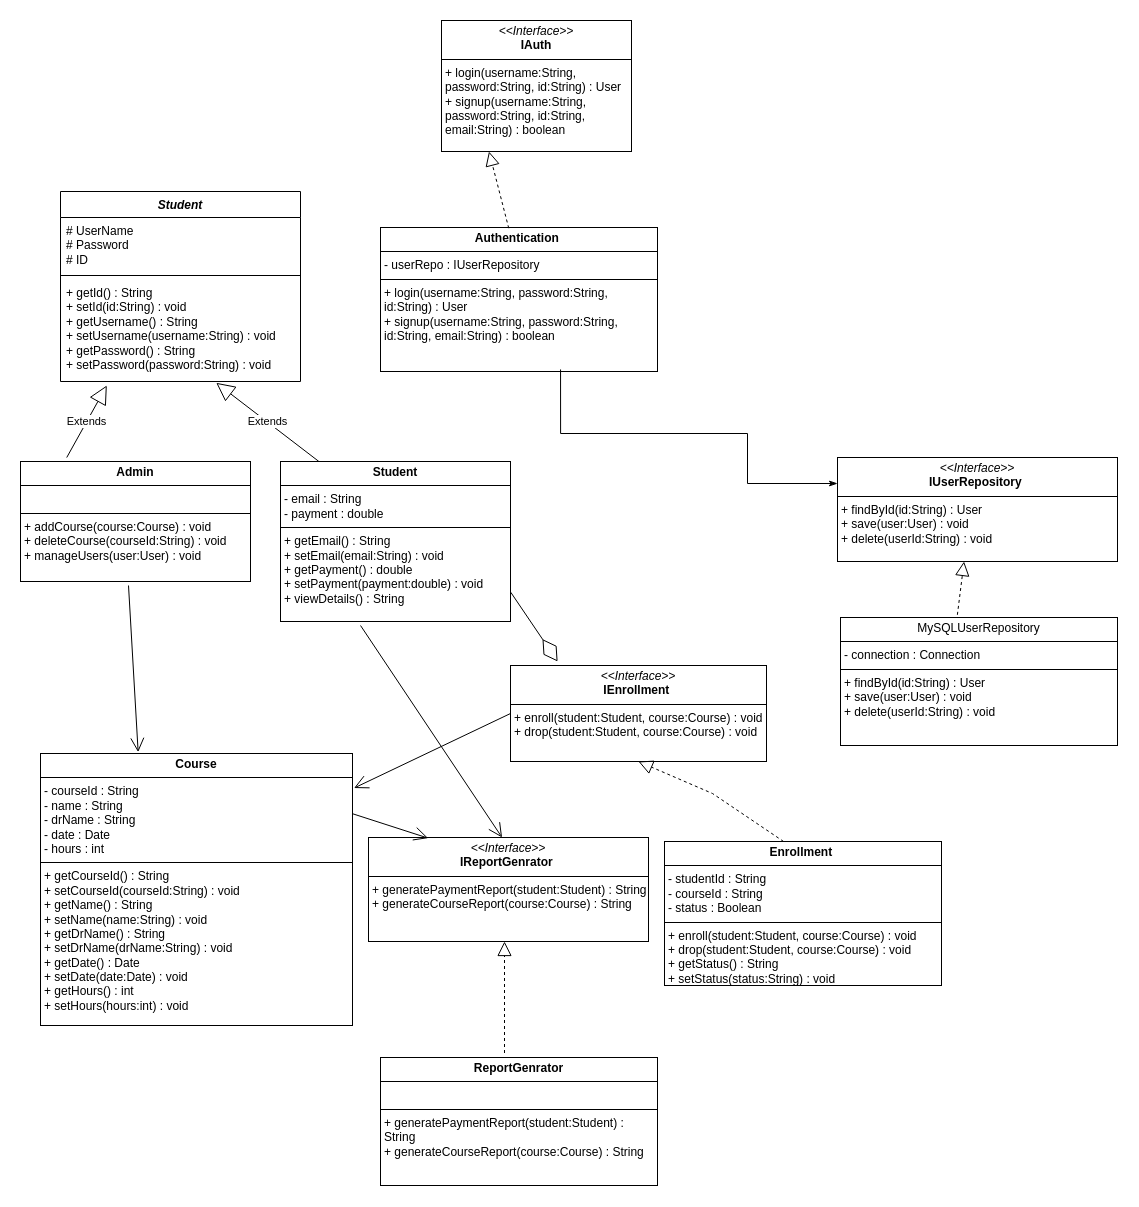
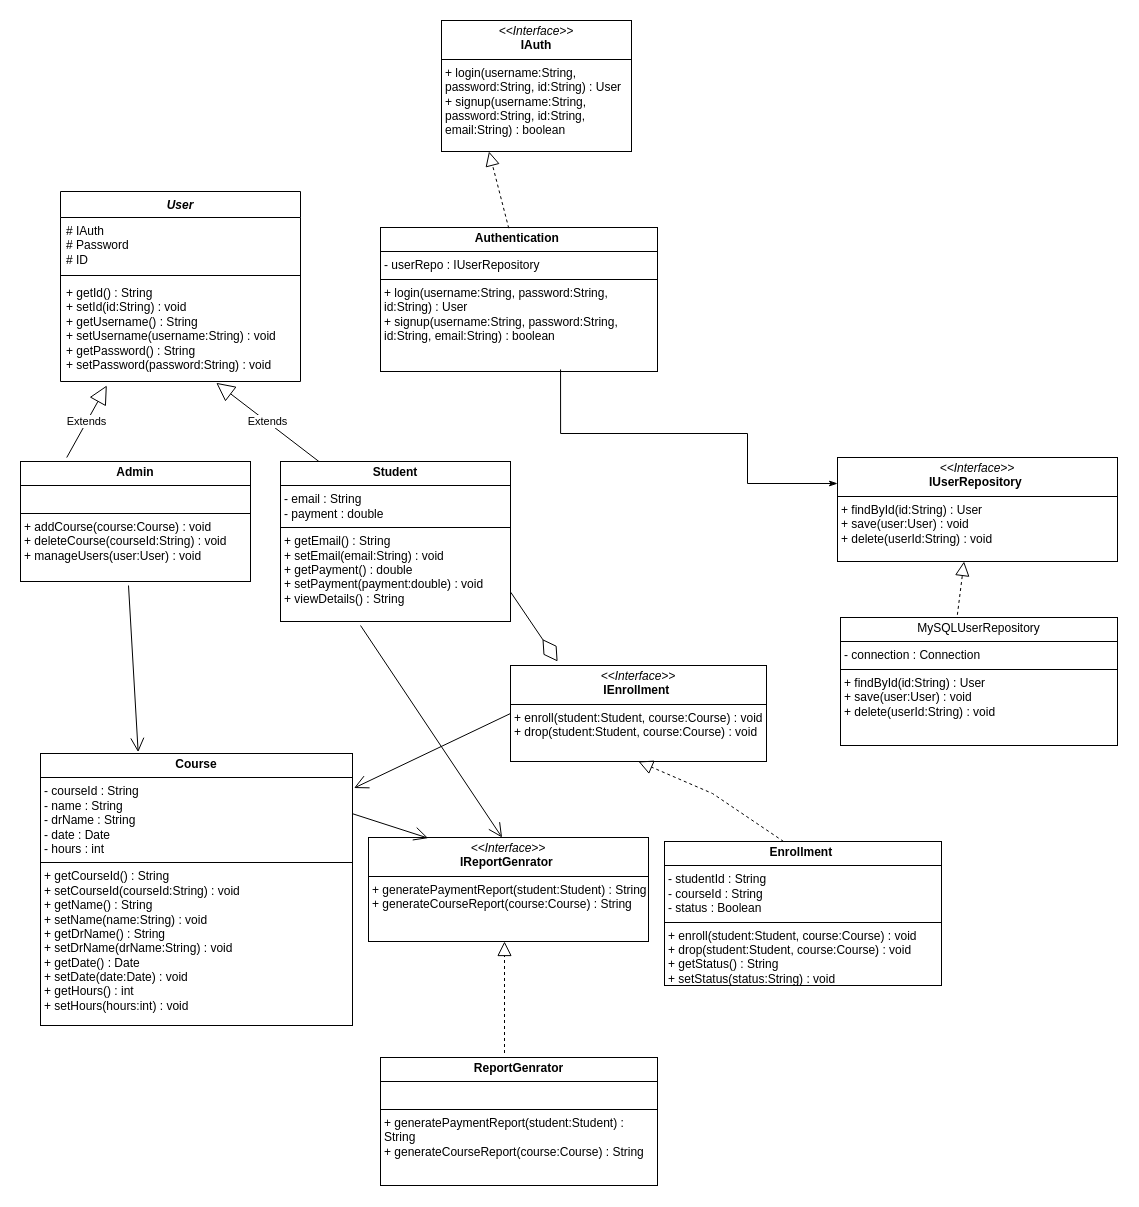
(181, 206) -> (181, 206)
(99, 246) -> (99, 246)
